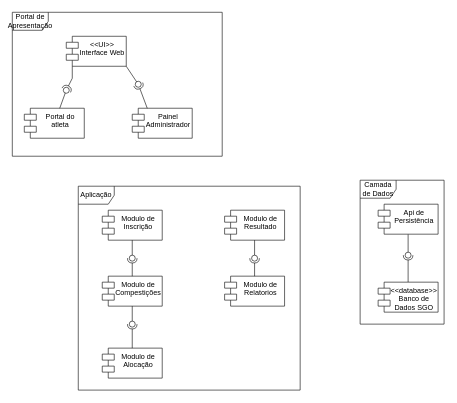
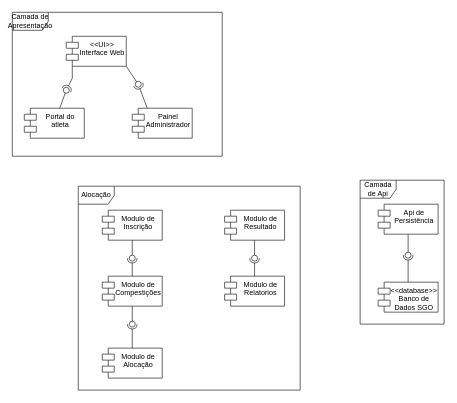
(30, 21) -> (30, 21)
(378, 189) -> (378, 189)
(96, 195) -> (96, 195)
